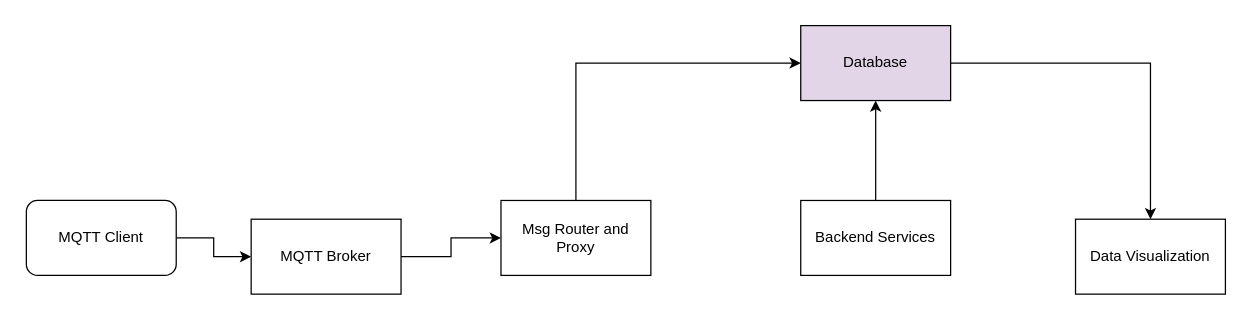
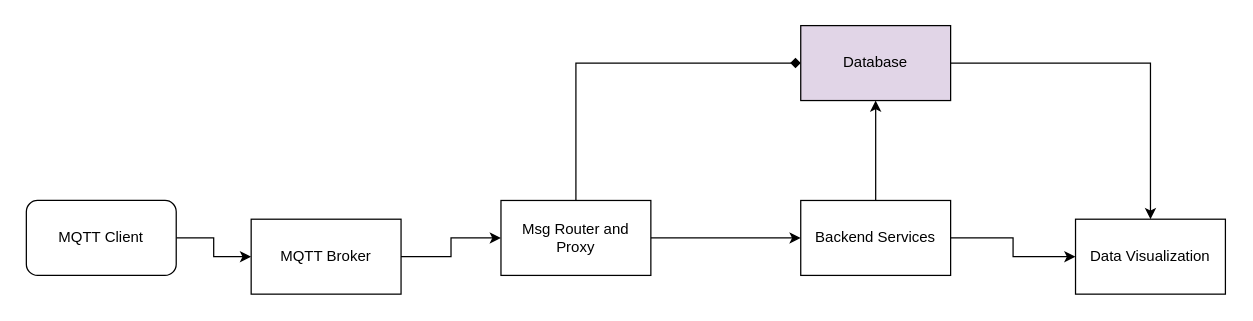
(791, 63) -> (790, 63)
none -> (722, 238)
none -> (1013, 243)
